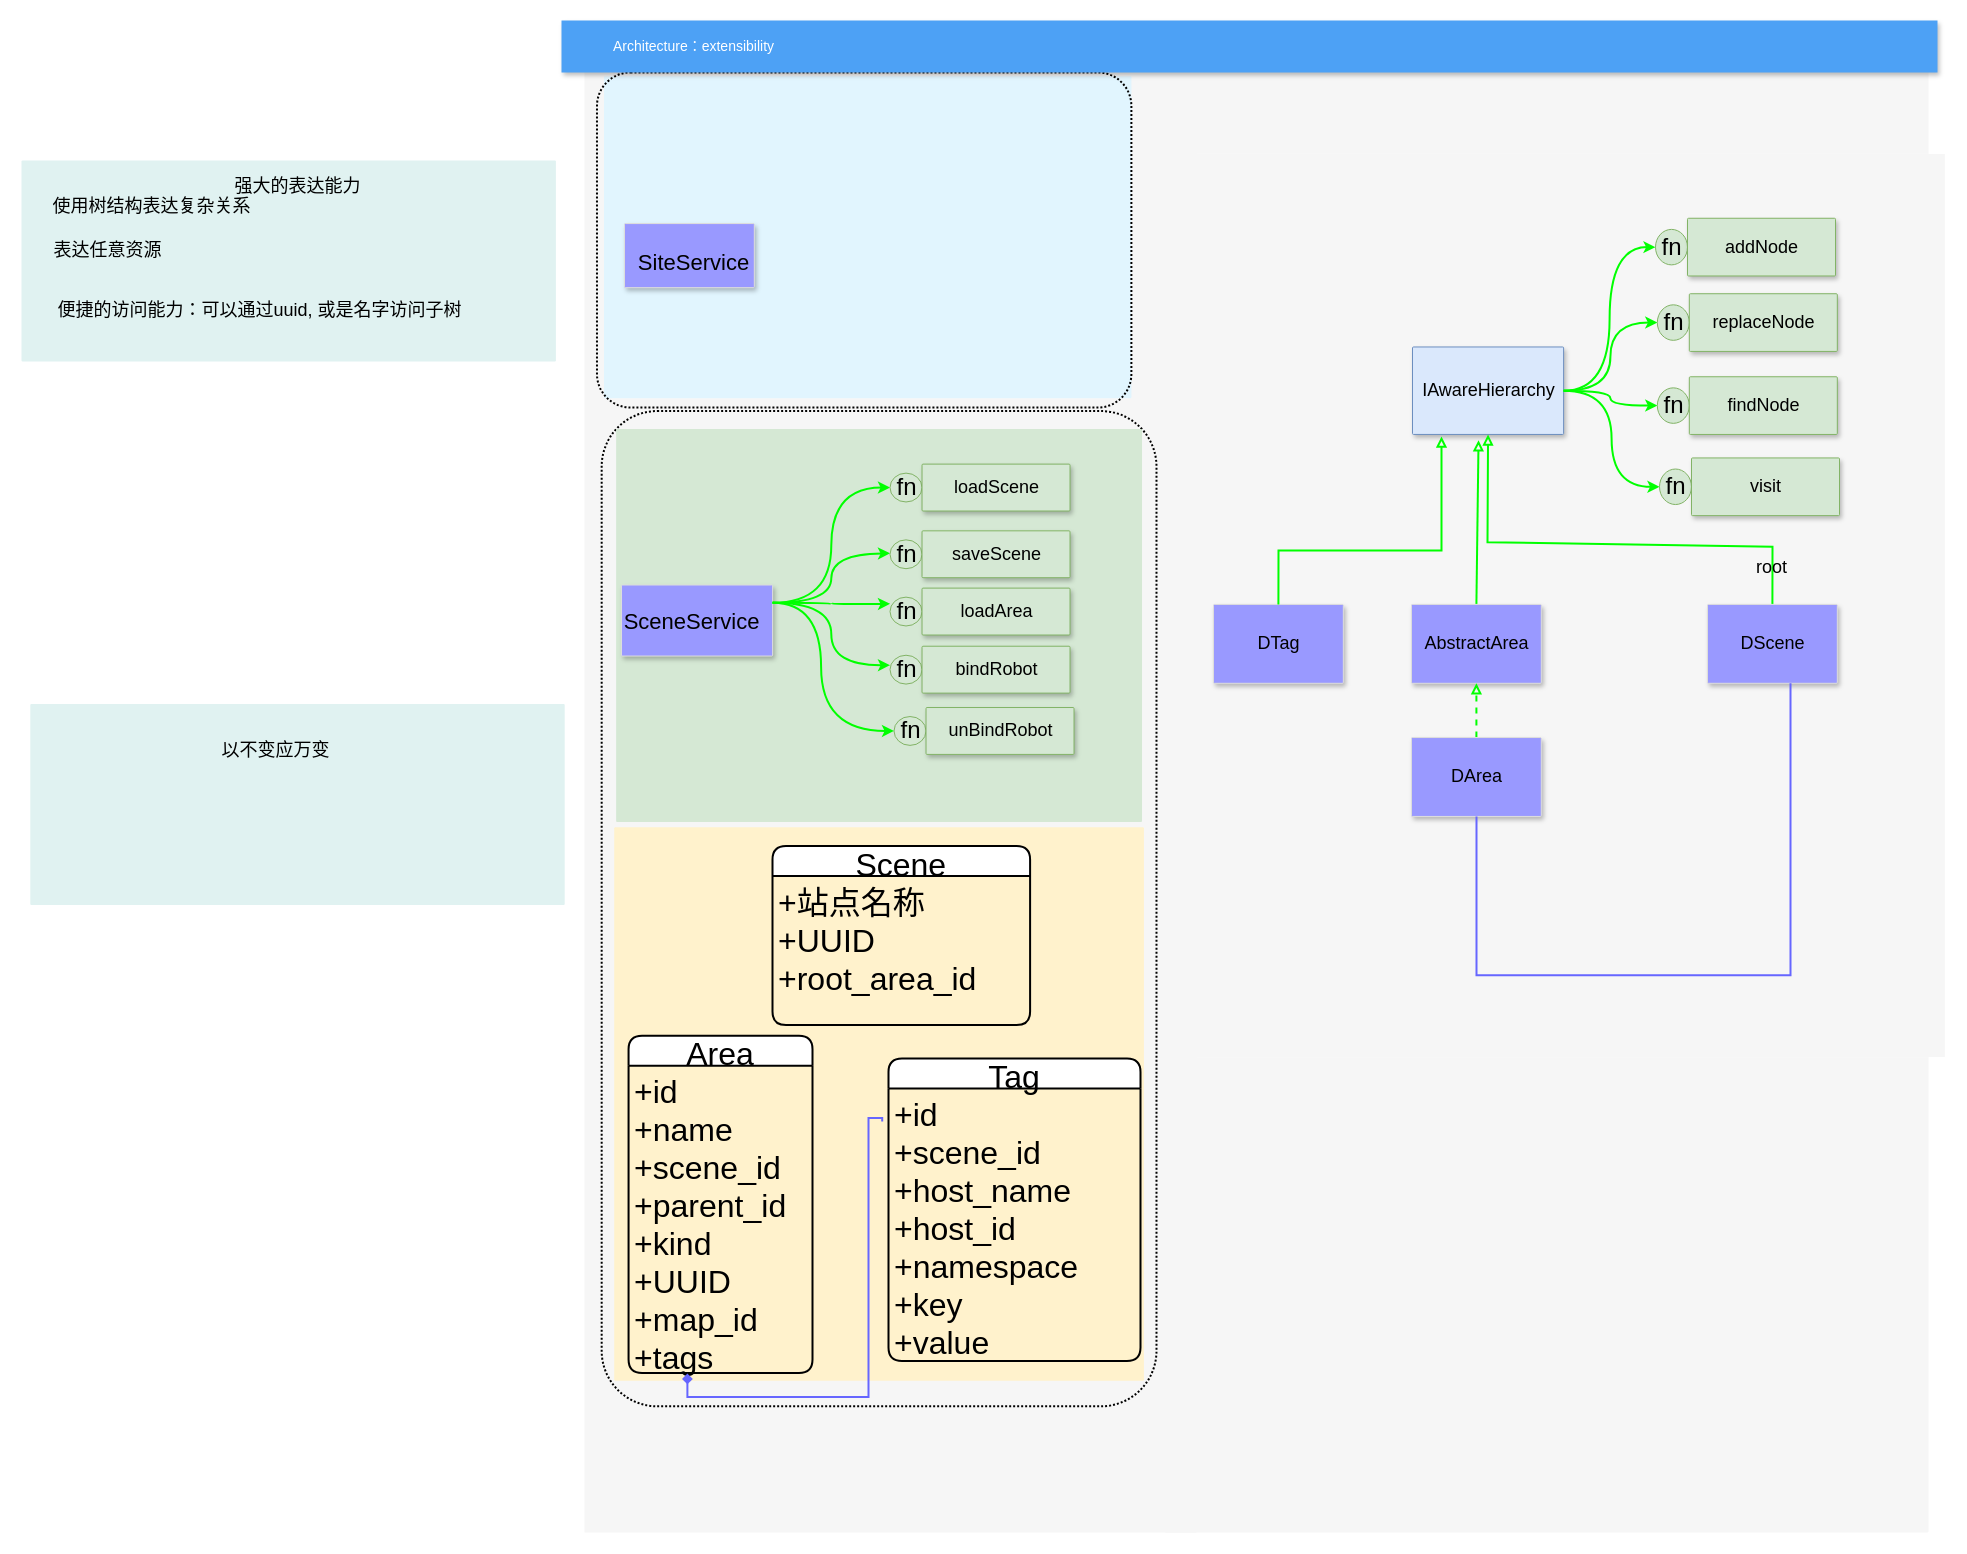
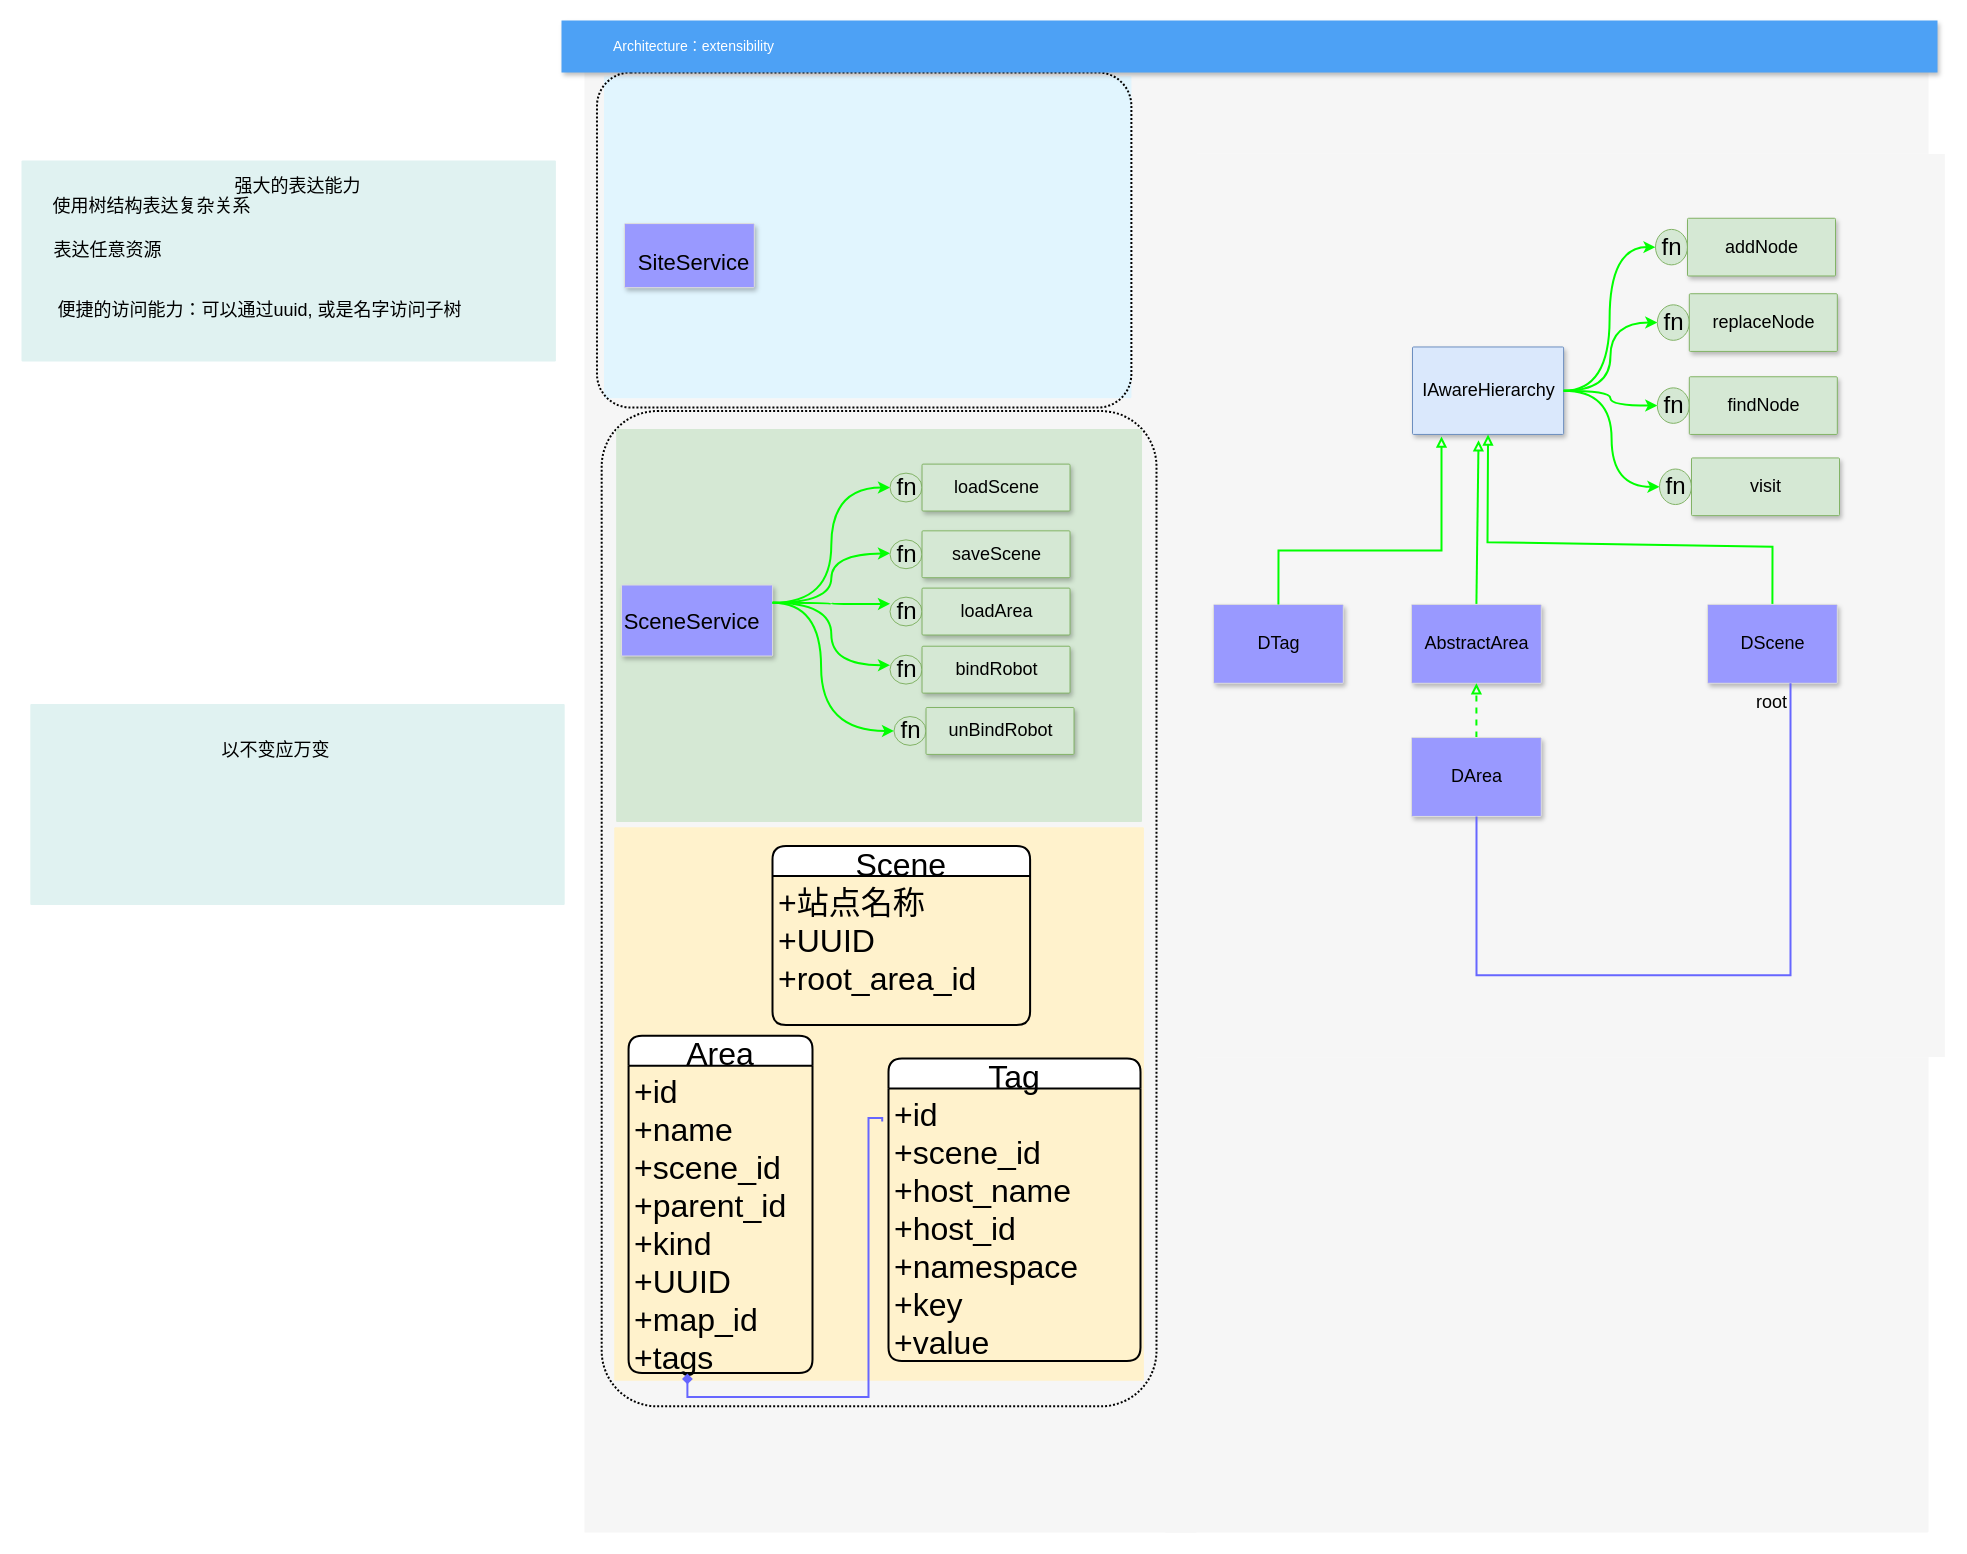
(1772, 568) -> (1772, 703)
